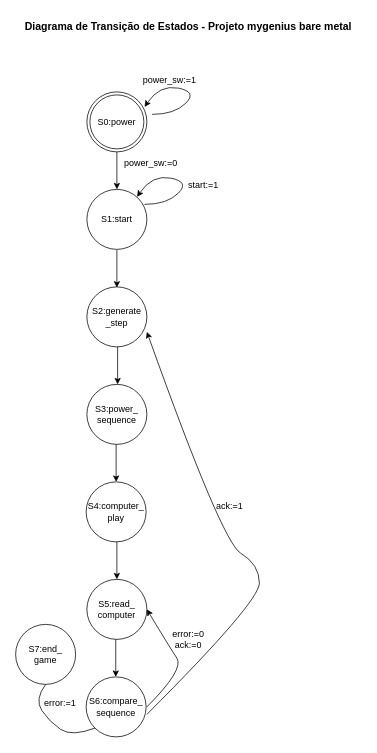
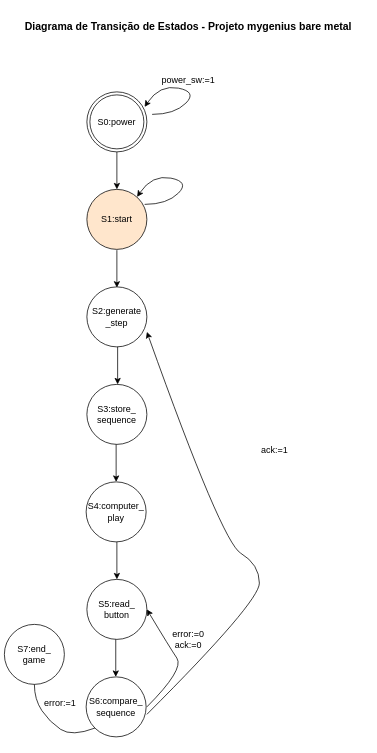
(169, 81) -> (188, 81)
(150, 163) -> none
(203, 186) -> none
(117, 219) -> (117, 219)
(117, 414) -> (117, 414)
(229, 507) -> (274, 450)
(117, 609) -> (117, 609)
(45, 654) -> (34, 654)
